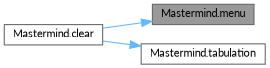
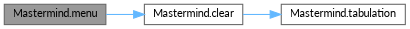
(122, 25) -> (120, 14)
